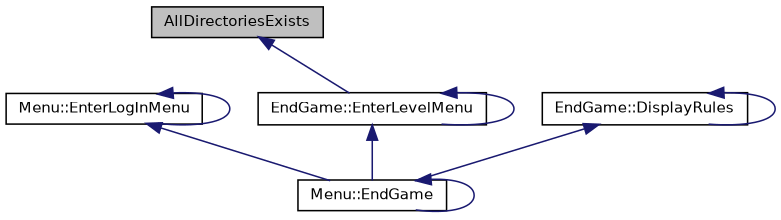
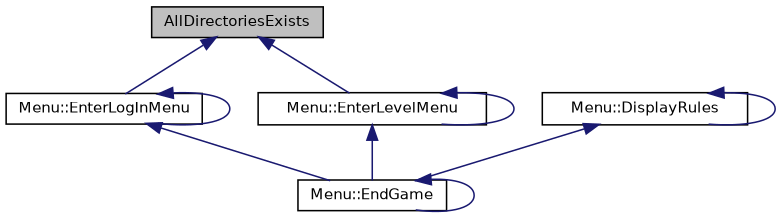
none -> (164, 70)
(372, 109) -> (372, 109)
(645, 109) -> (645, 109)
